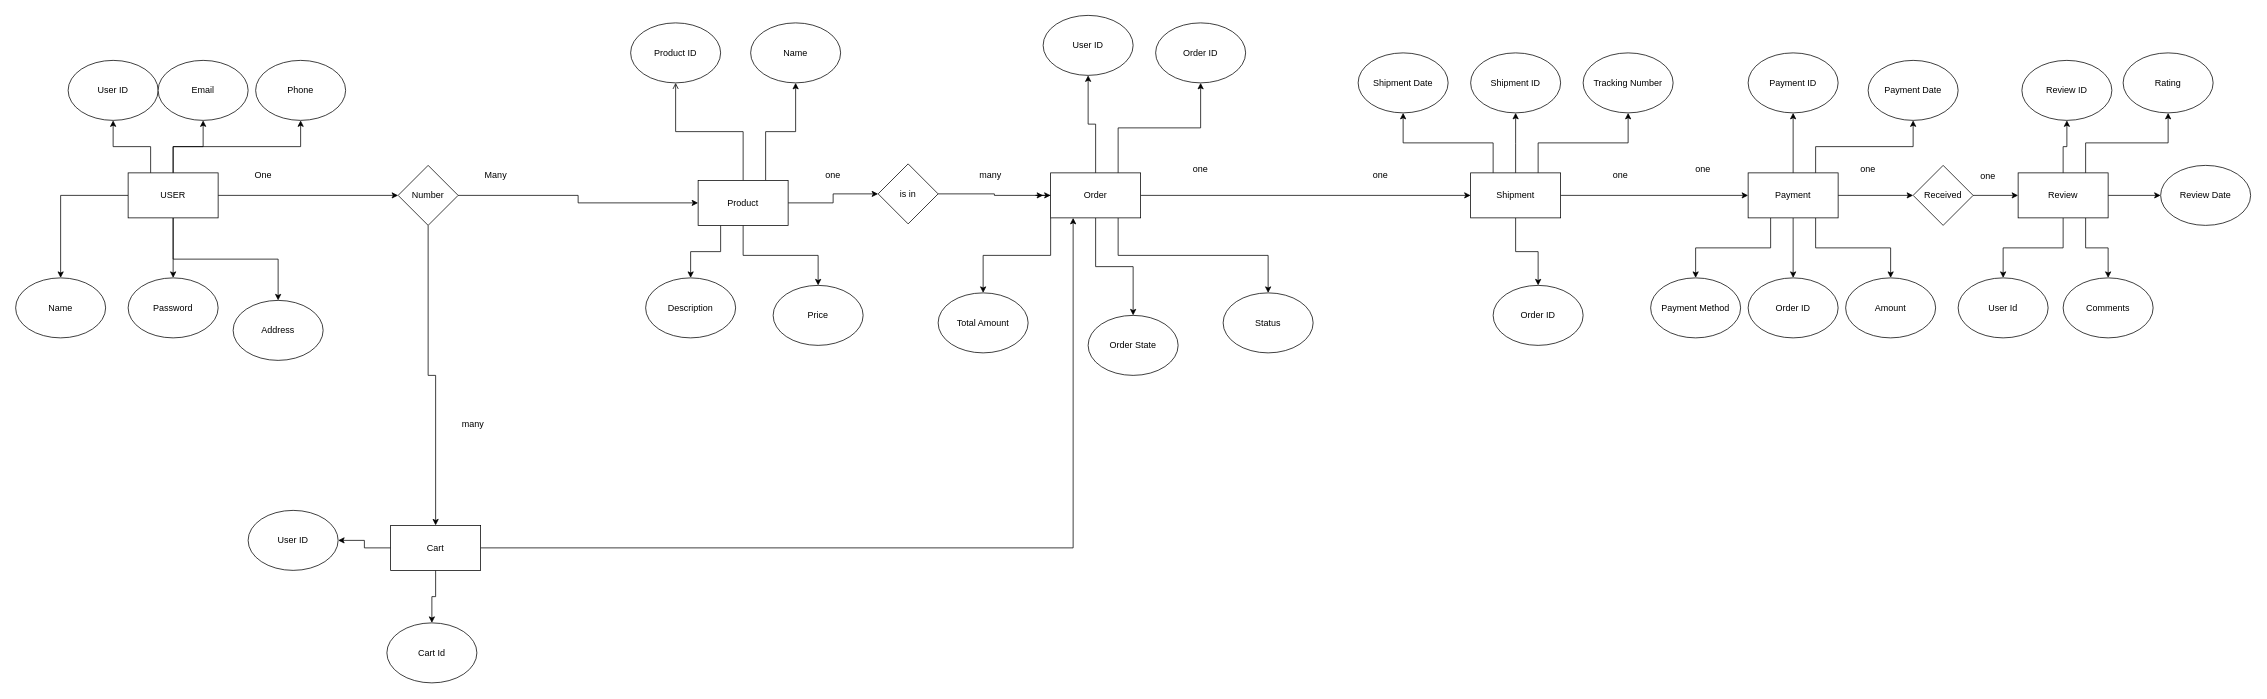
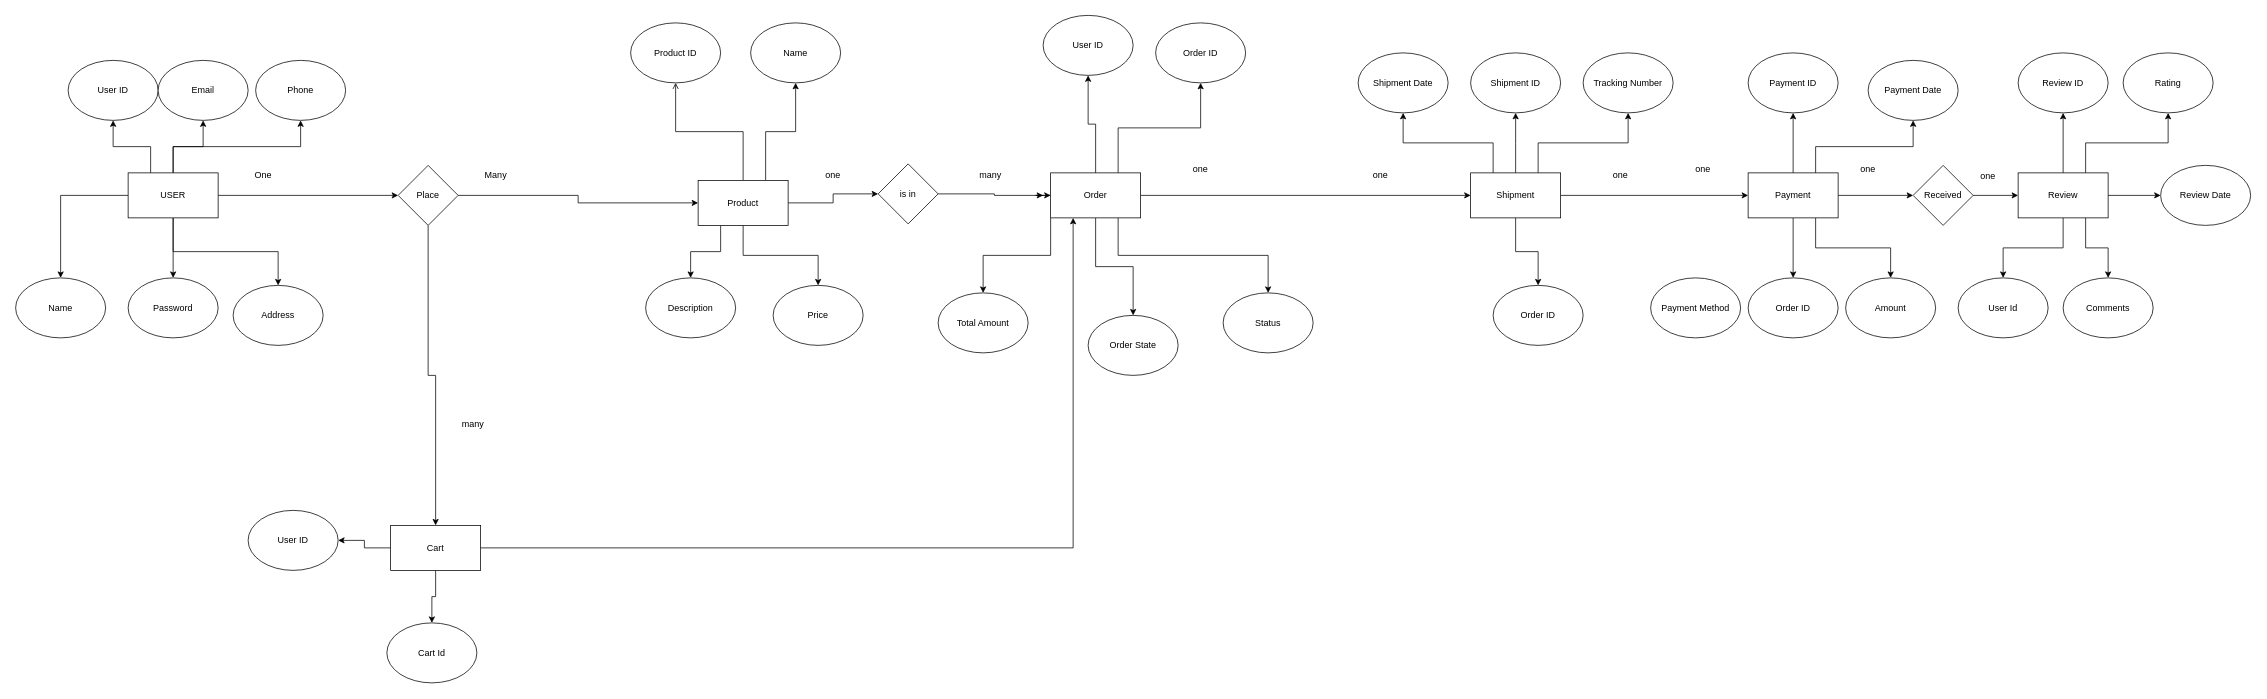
(2067, 90) -> (2063, 83)
(428, 195) -> (428, 195)
(1770, 234) -> none
(278, 330) -> (278, 315)
